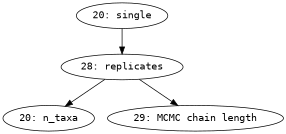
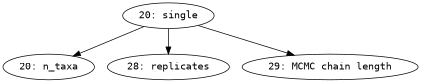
(156, 90) -> (243, 39)
(88, 91) -> (112, 40)
